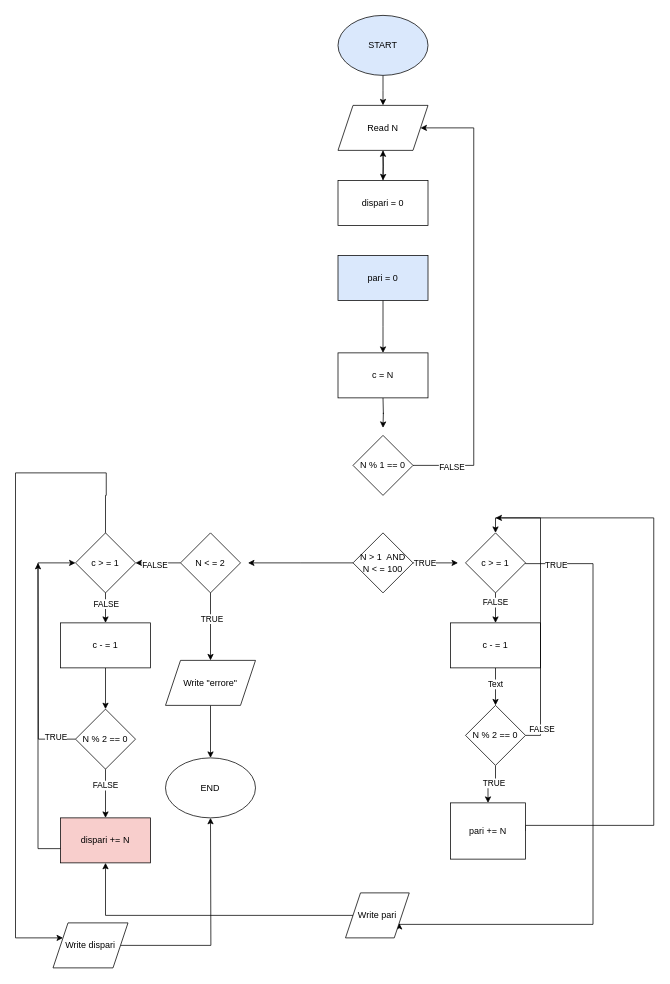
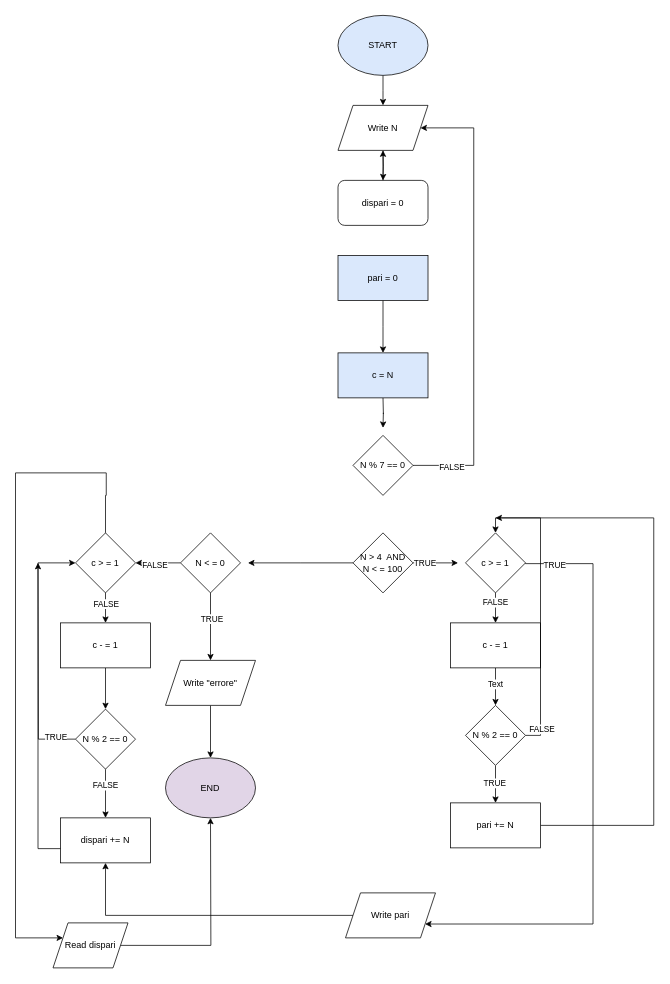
(383, 128) -> (383, 128)
(383, 203) -> (383, 203)
(383, 375) -> (383, 375)
(383, 465) -> (383, 465)
(210, 563) -> (210, 563)
(383, 563) -> (383, 563)
(210, 788) -> (210, 788)
(488, 831) -> (495, 825)
(105, 840) -> (105, 840)
(377, 915) -> (390, 915)
(90, 945) -> (90, 945)
